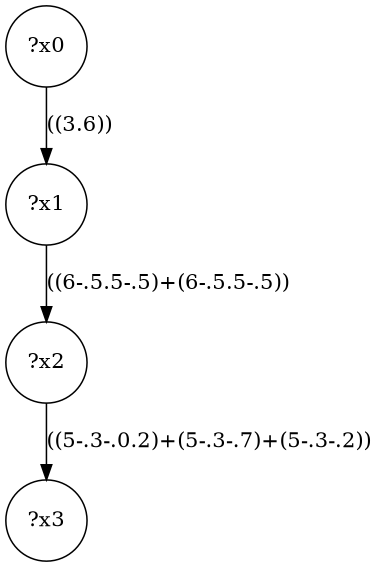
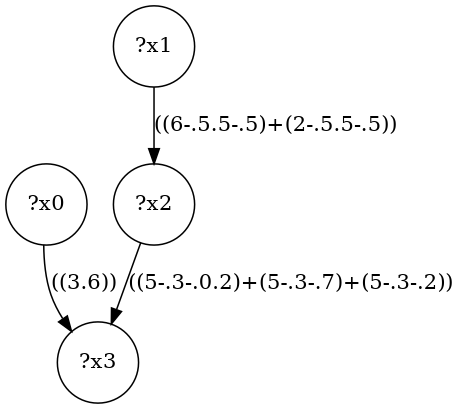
(46, 118) -> (48, 283)
(168, 283) -> (276, 125)
